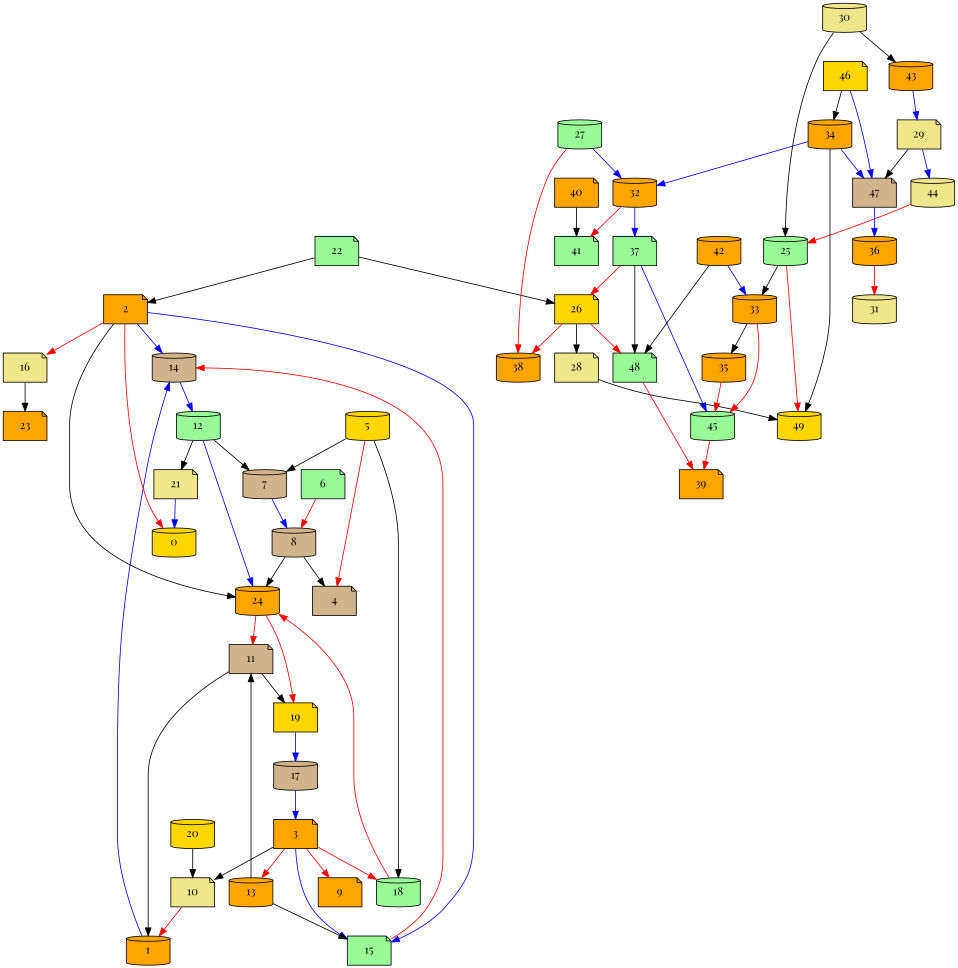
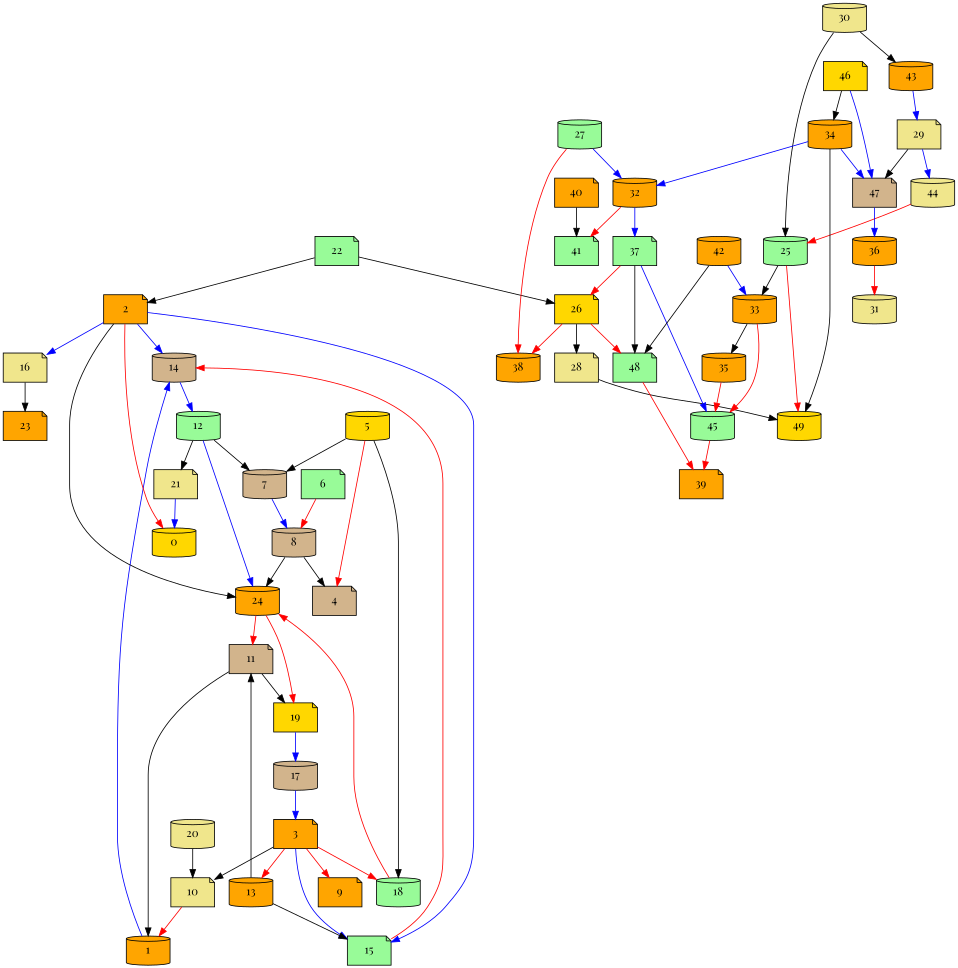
(79, 336) -> (79, 336)
(193, 834) -> (193, 834)
